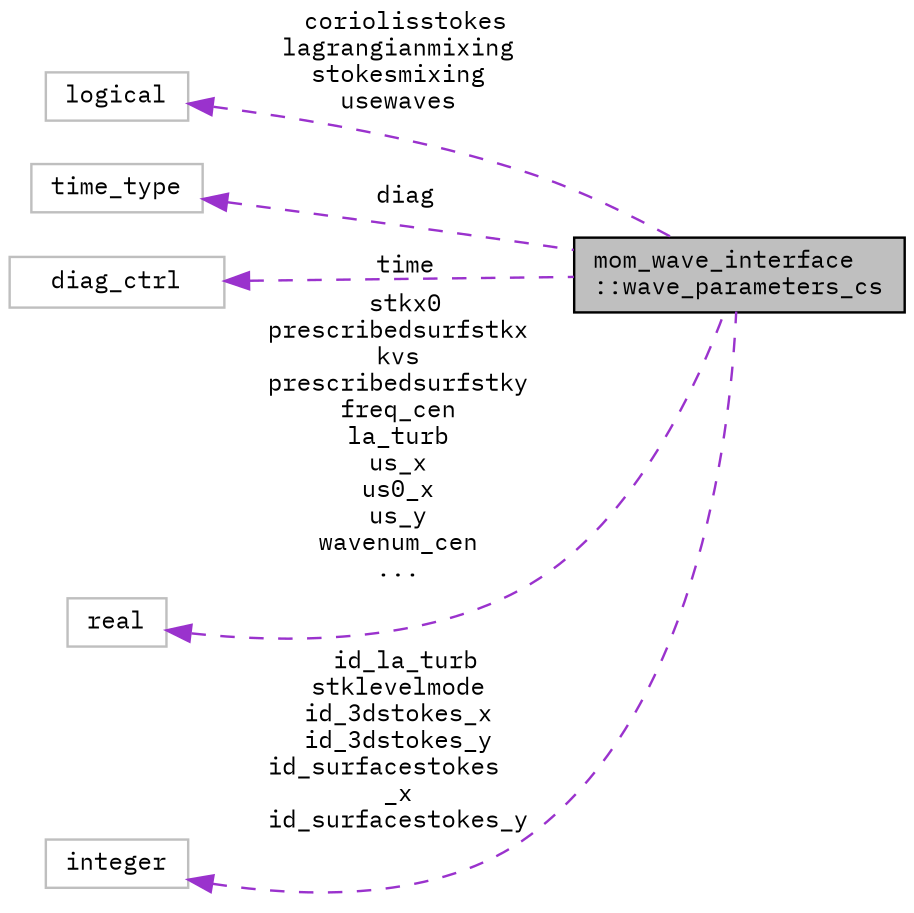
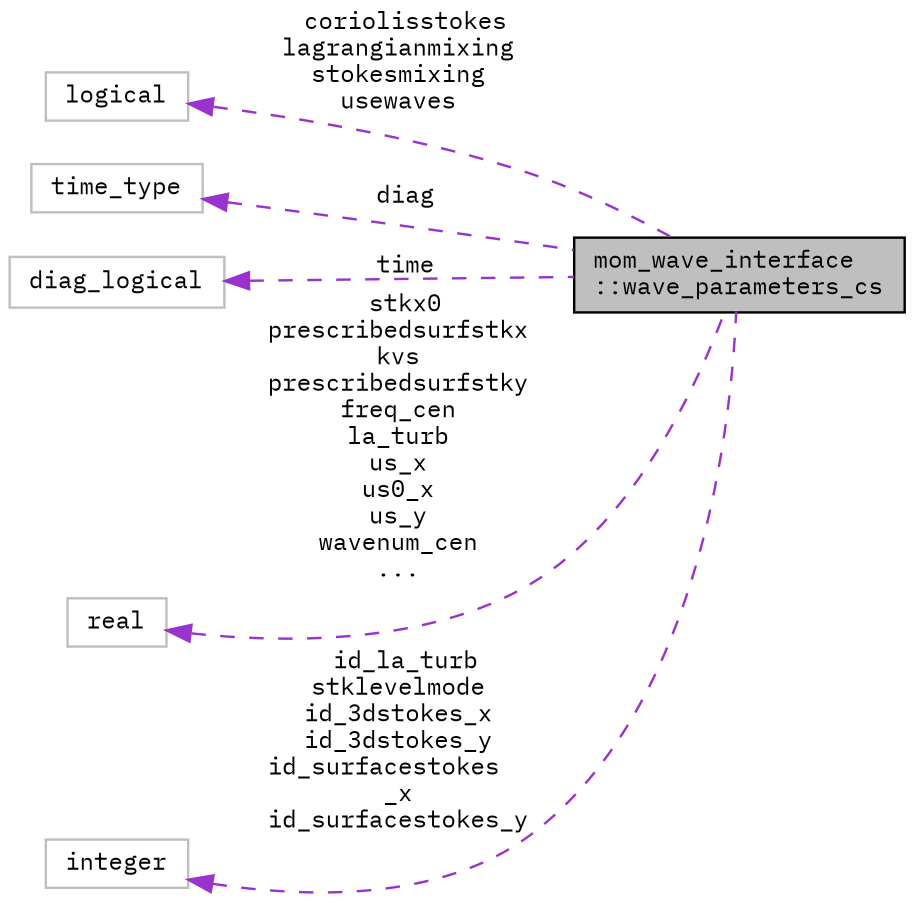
(117, 282) -> (117, 282)
